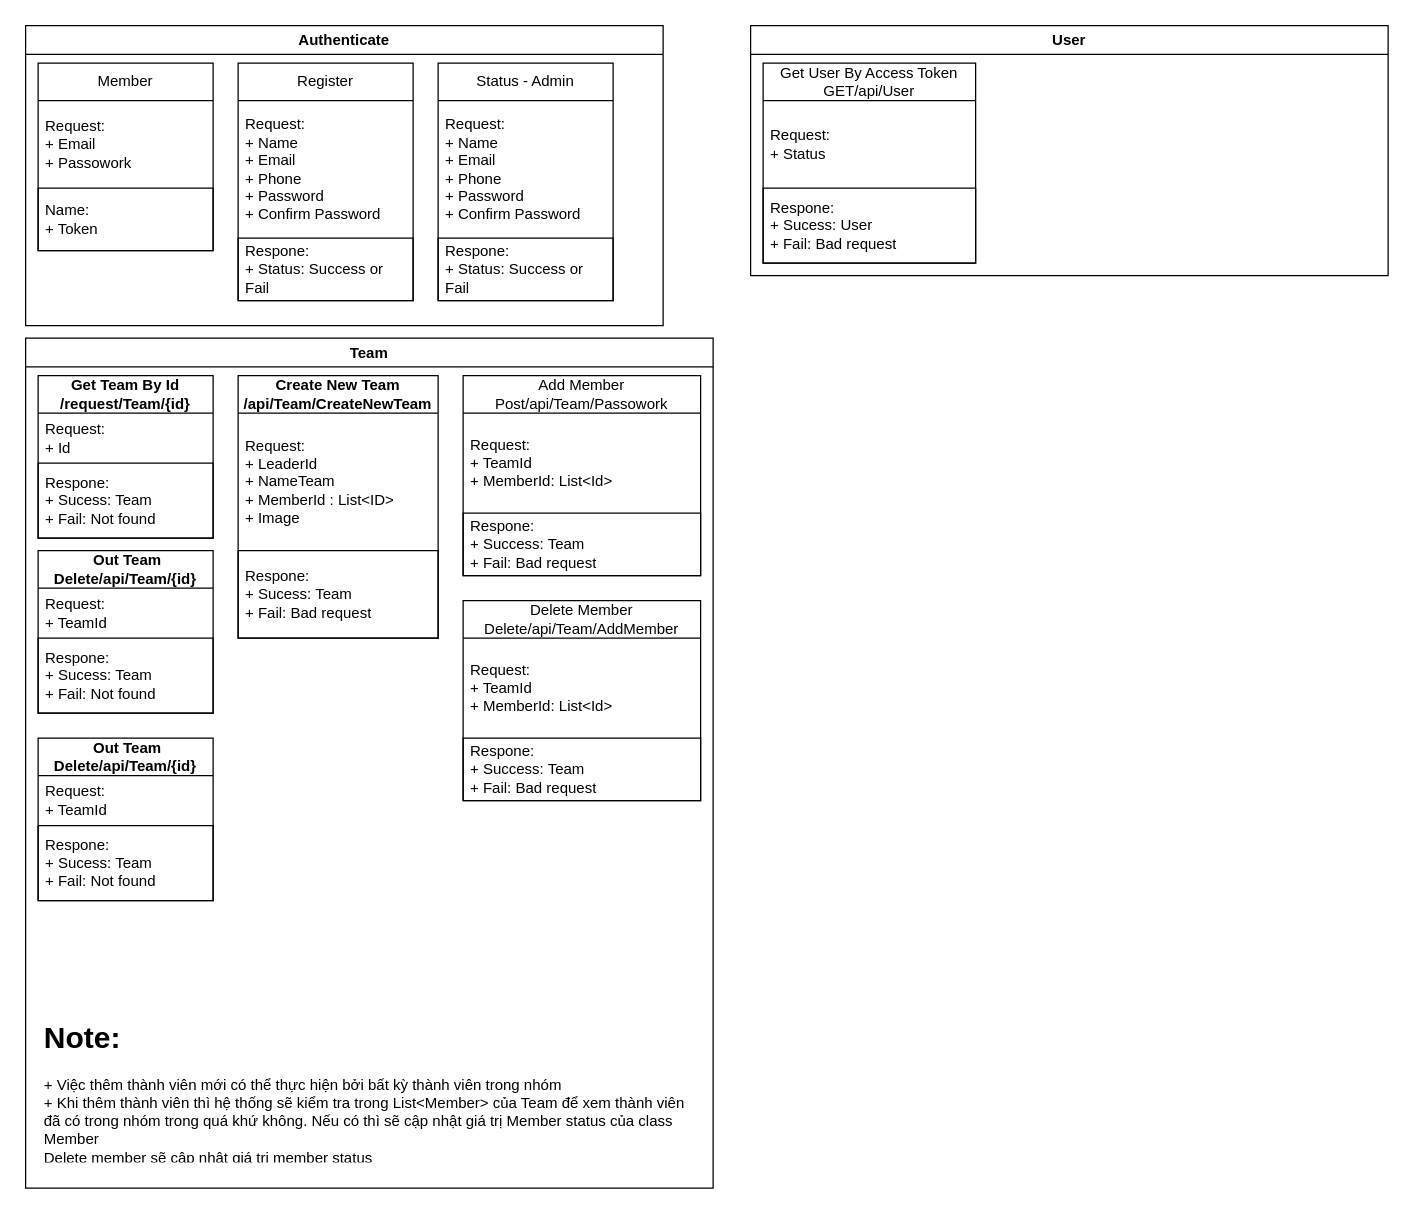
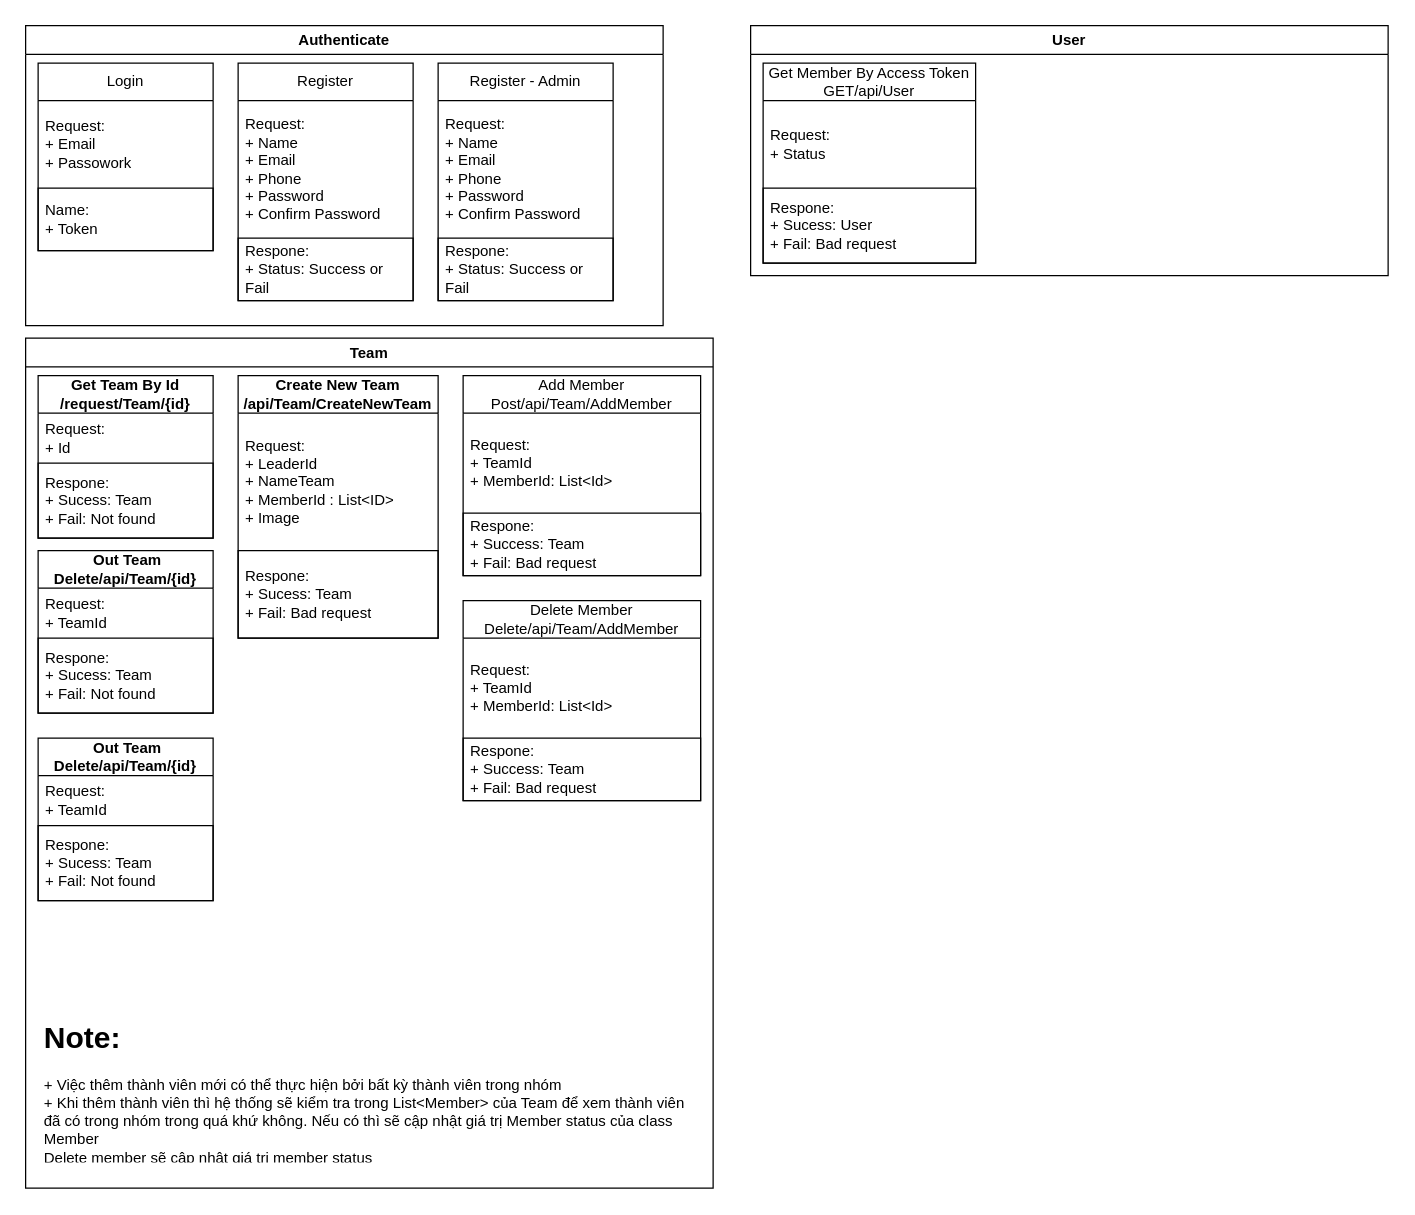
(126, 82) -> (126, 82)
(526, 82) -> (526, 82)
(869, 82) -> (869, 82)
(582, 394) -> (582, 394)
